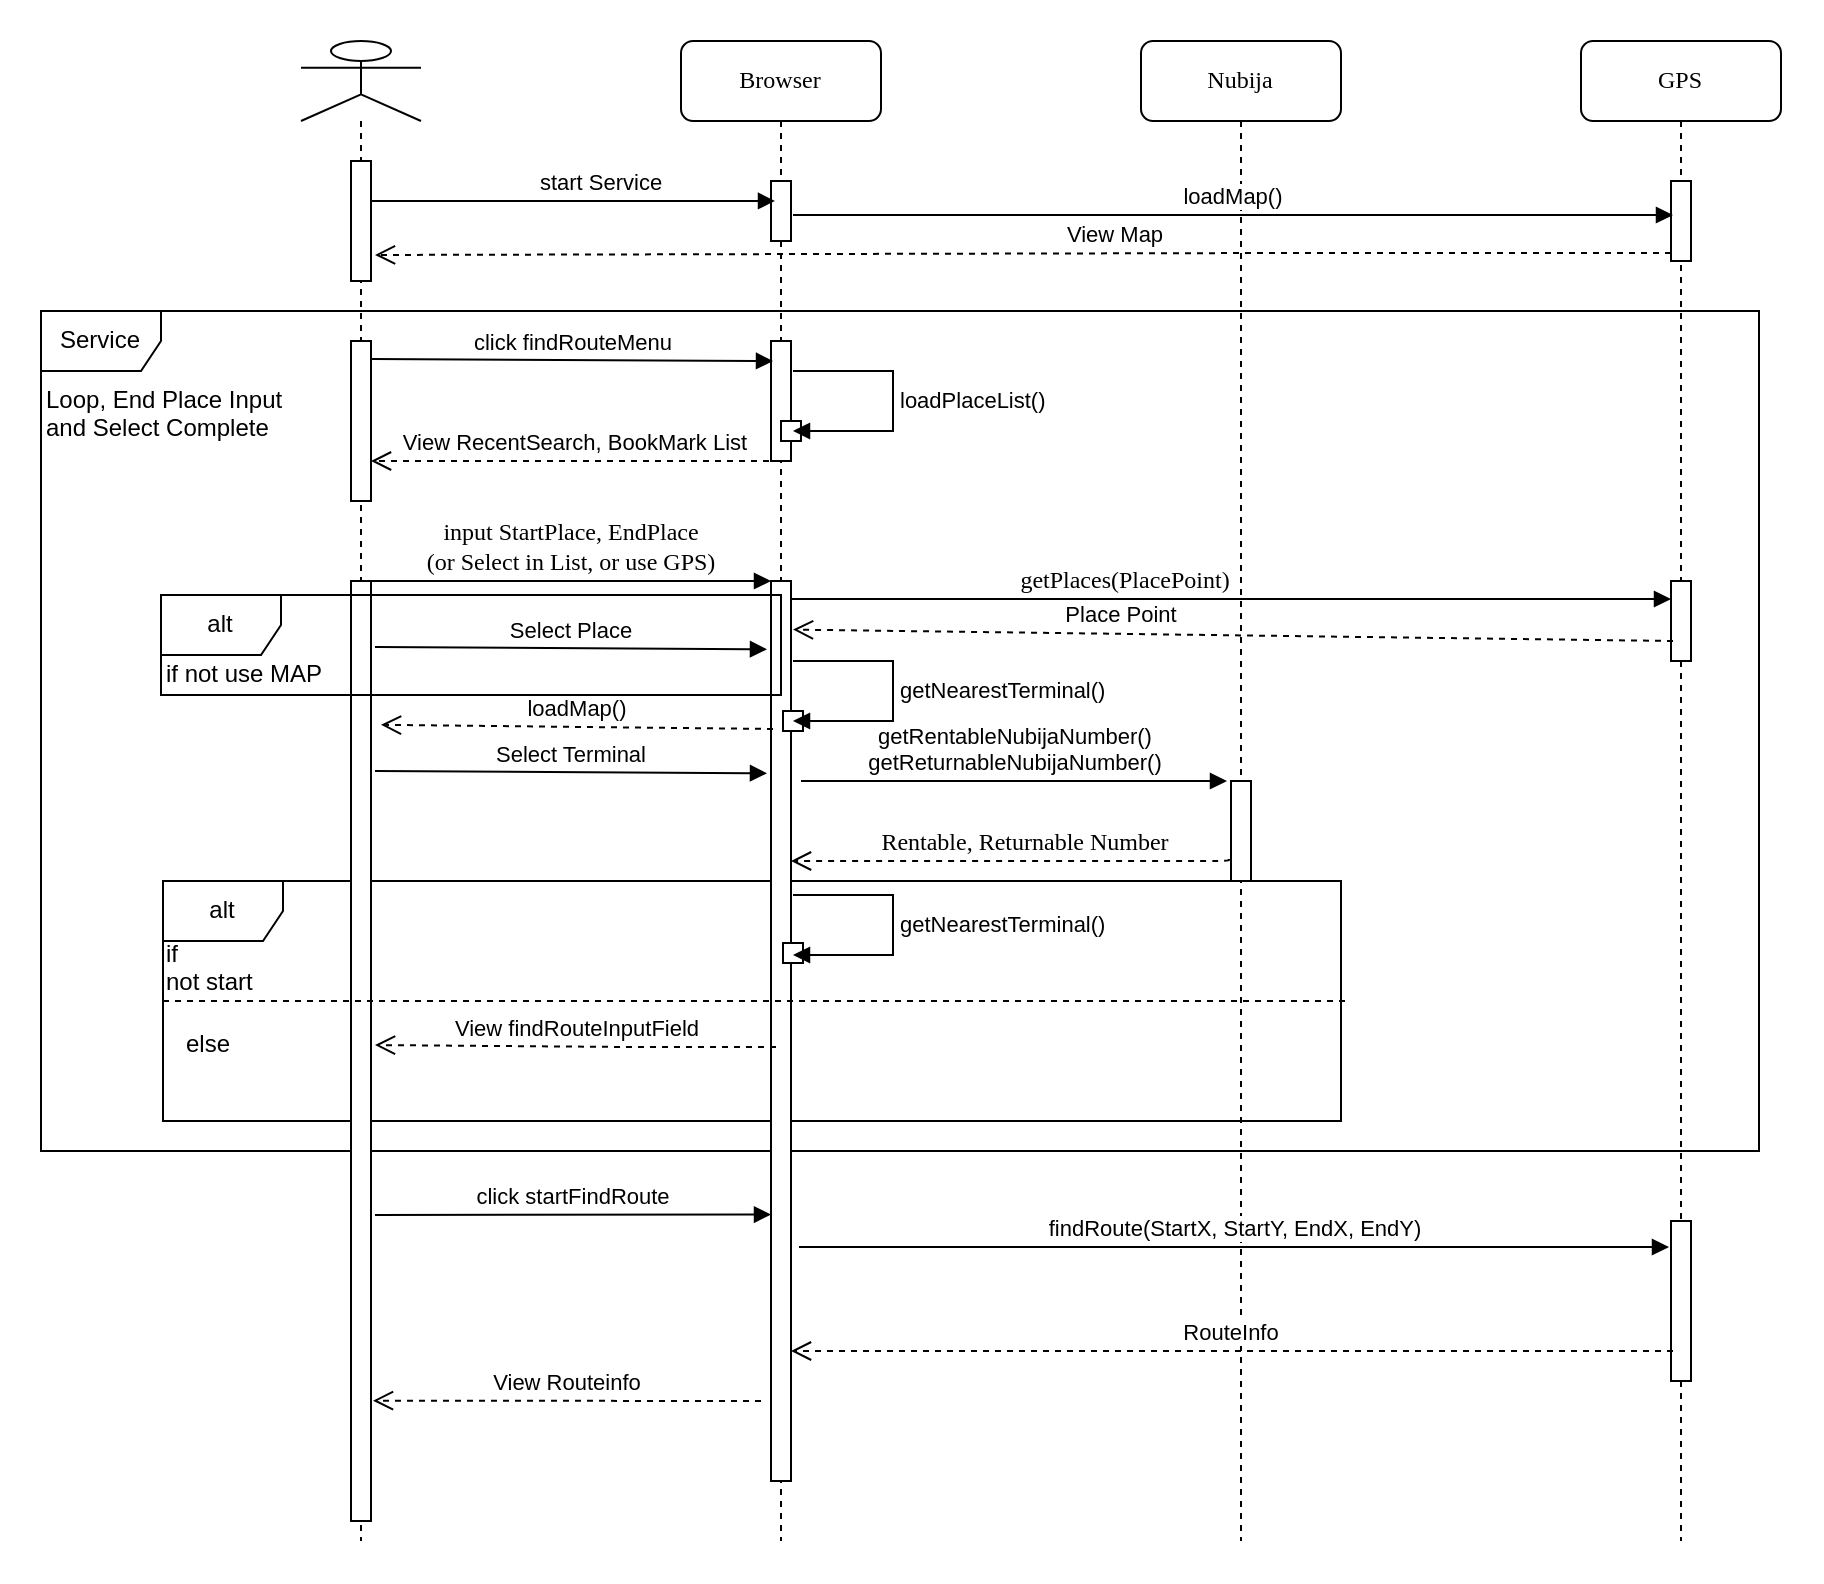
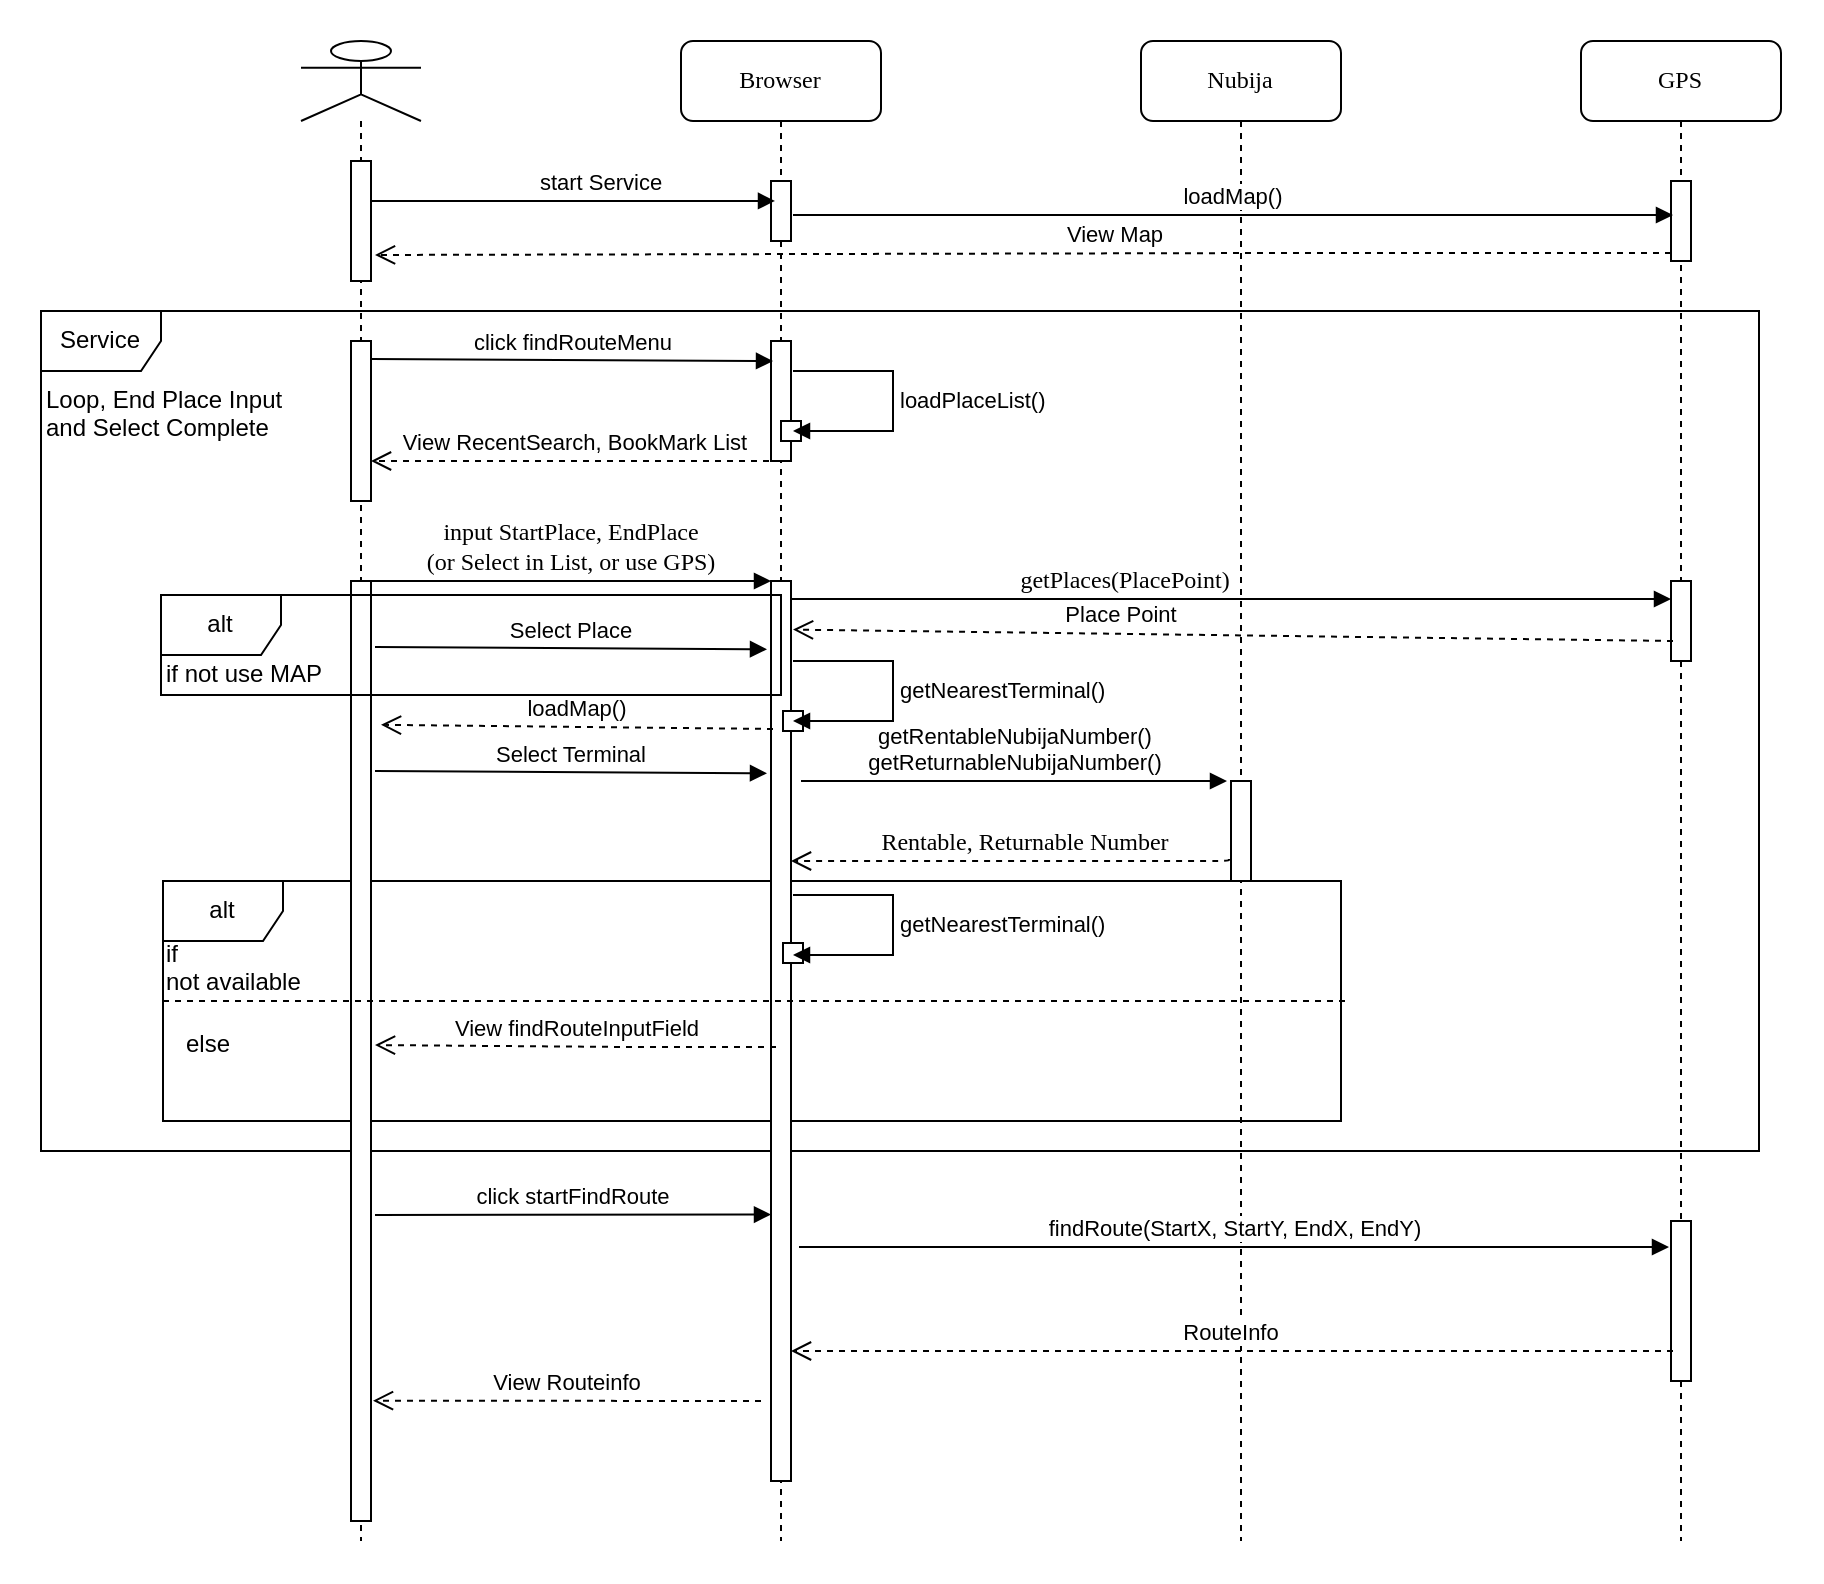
(224, 970) -> (242, 970)
